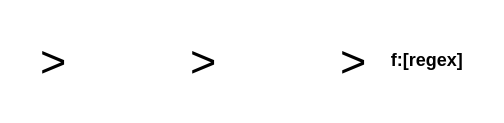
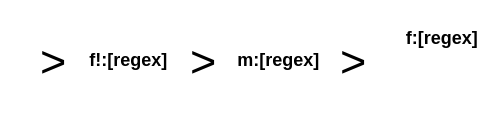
none -> (128, 61)
none -> (278, 61)
(427, 61) -> (442, 38)
